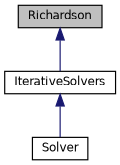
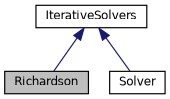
(60, 56) -> (65, 54)
